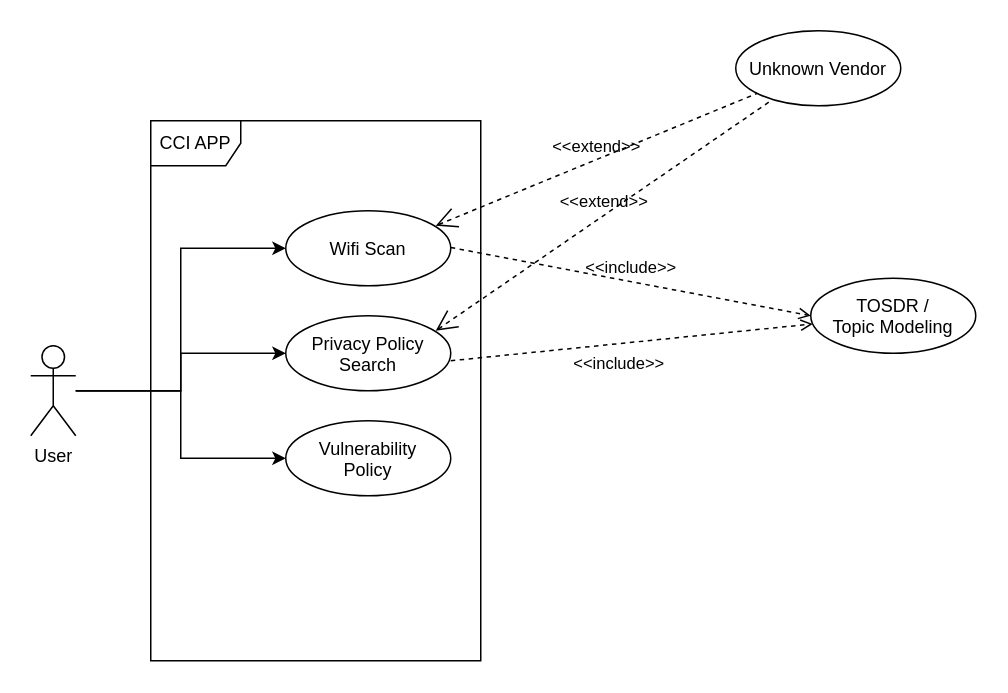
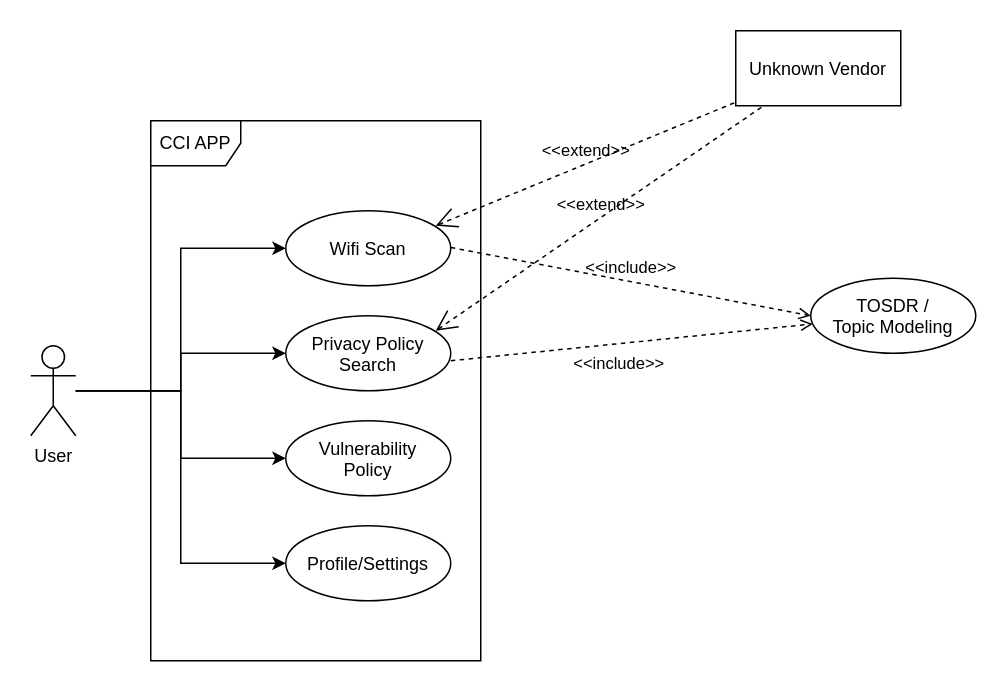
(818, 68) -> (818, 68)
none -> (181, 559)
none -> (368, 563)
